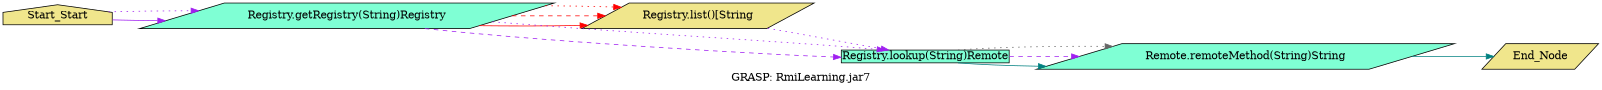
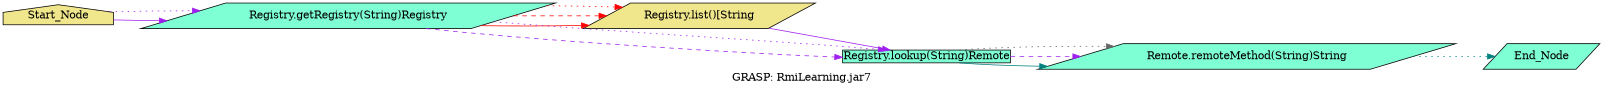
(58, 16) -> (58, 16)
(824, 38) -> (826, 38)
(1449, 56) -> (1450, 56)
(1540, 56) -> (1542, 56)
